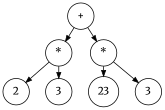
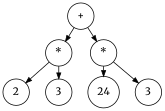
(104, 92) -> (104, 92)
